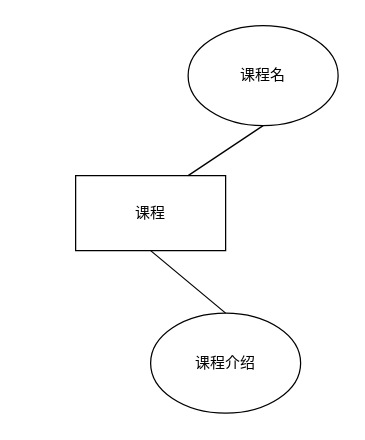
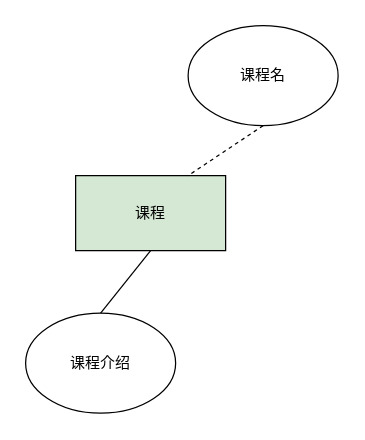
(225, 151) -> (225, 151)
(151, 213) -> (151, 213)
(226, 363) -> (101, 363)
